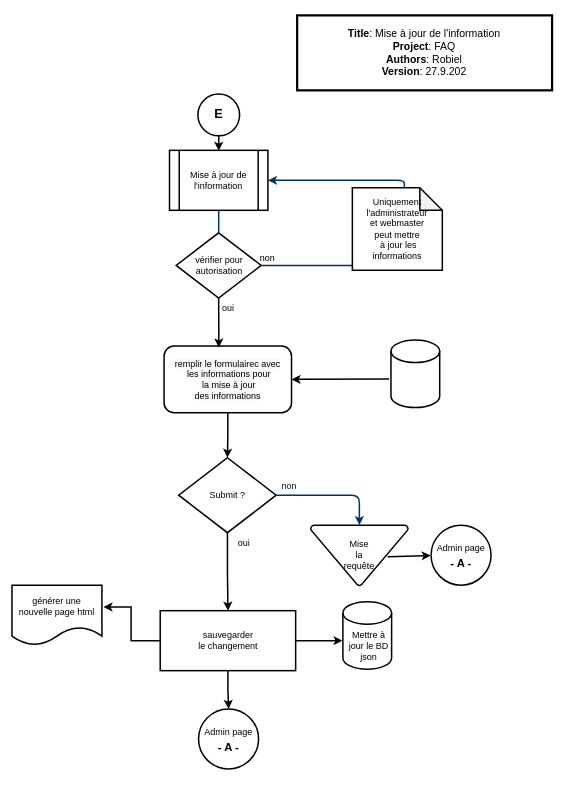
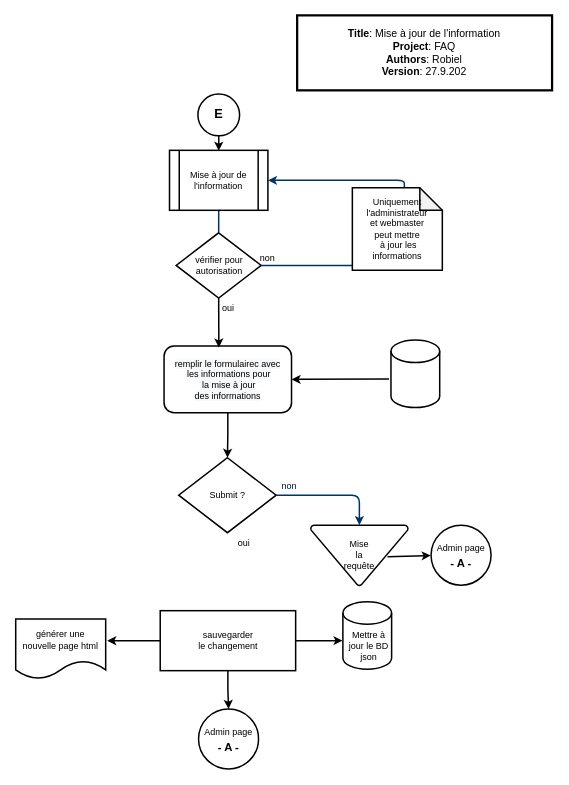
(227, 568) -> none
(57, 615) -> (60, 649)
